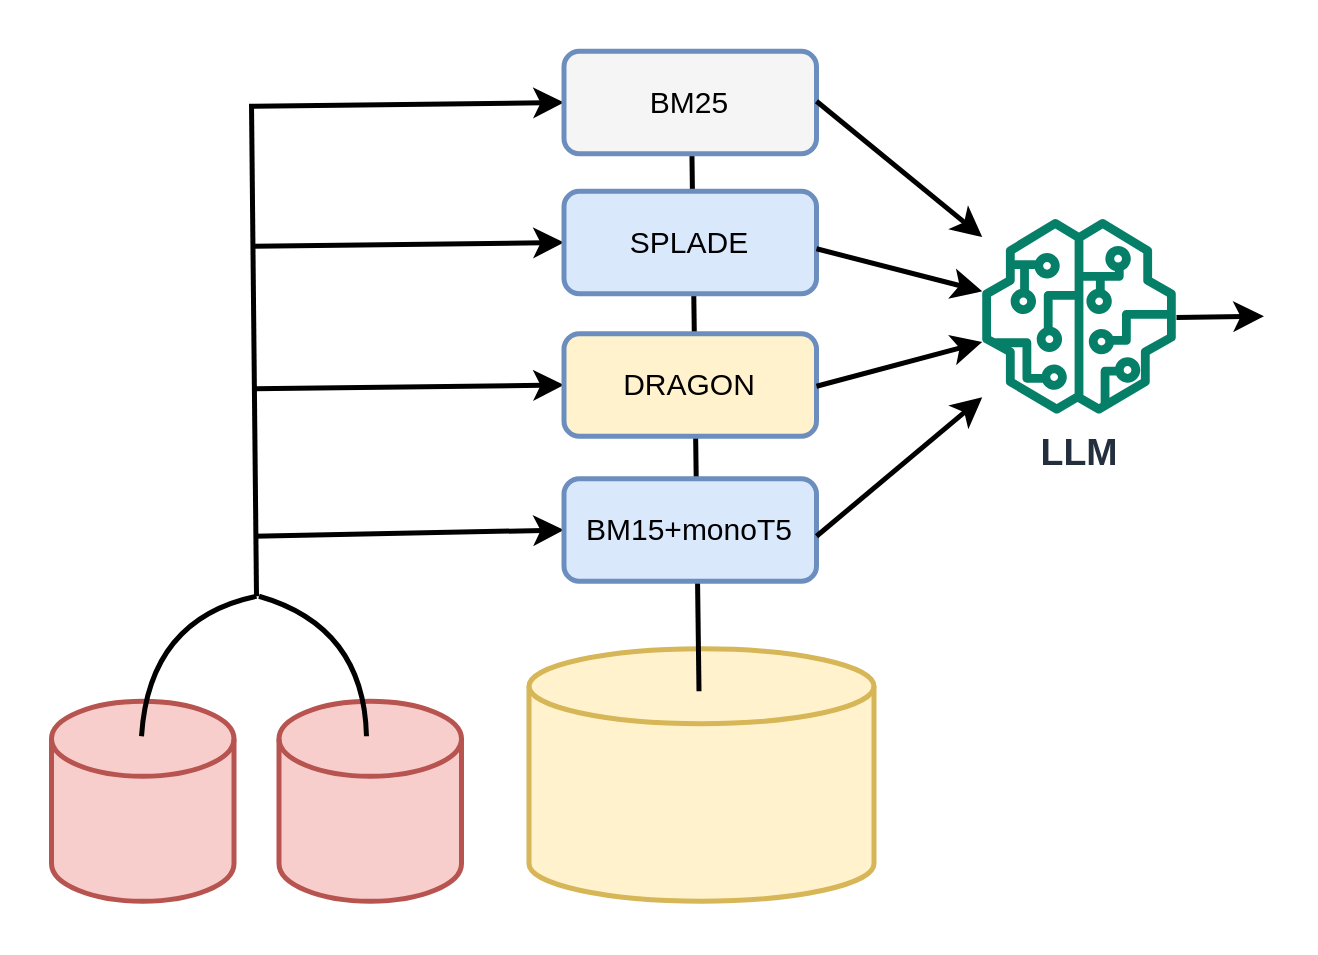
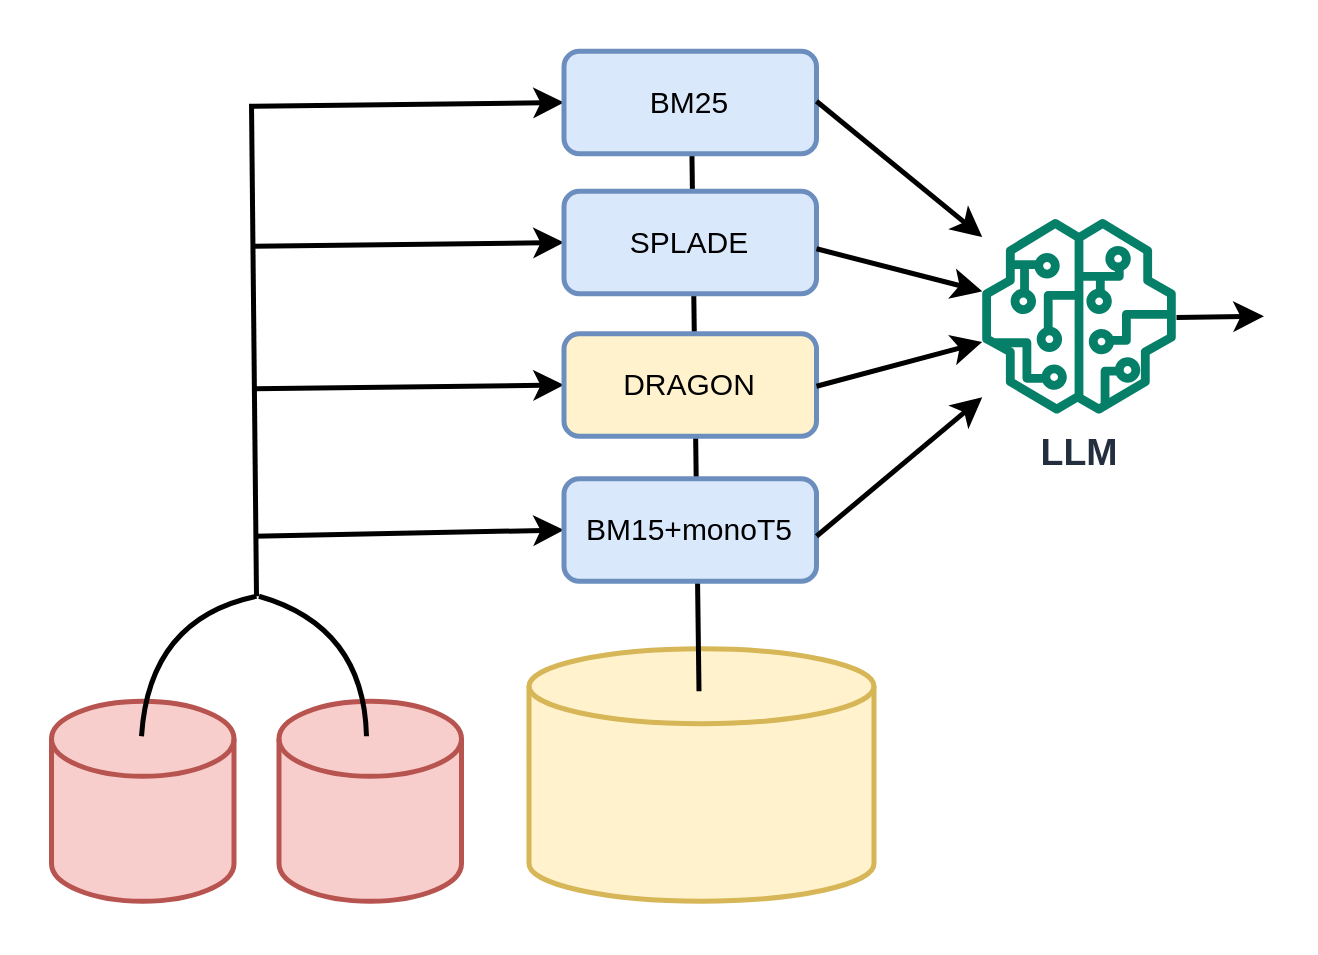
(690, 103) -> (690, 103)
